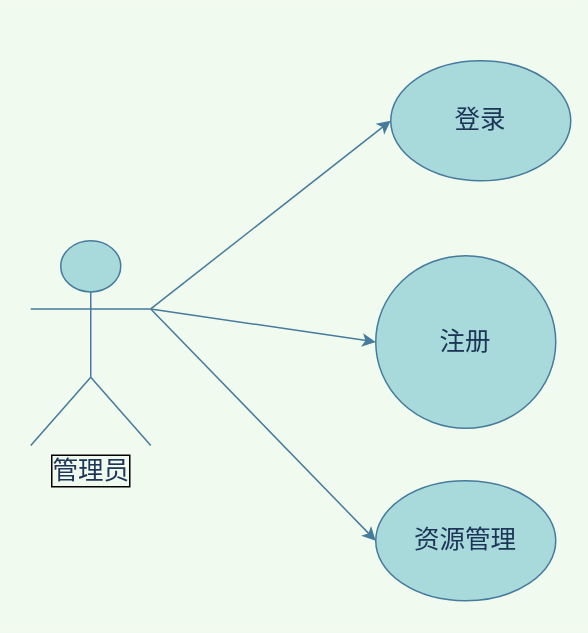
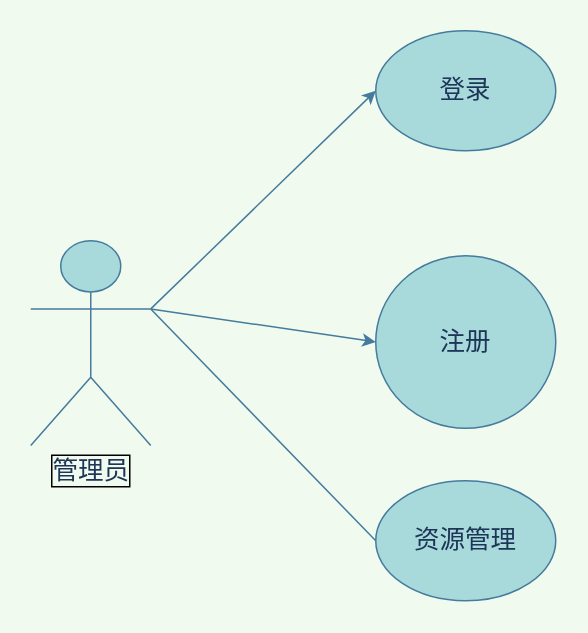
(481, 121) -> (466, 91)
(368, 532) -> (370, 535)
